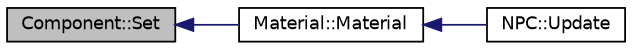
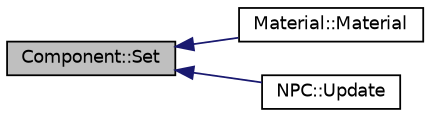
(464, 25) -> (228, 78)
